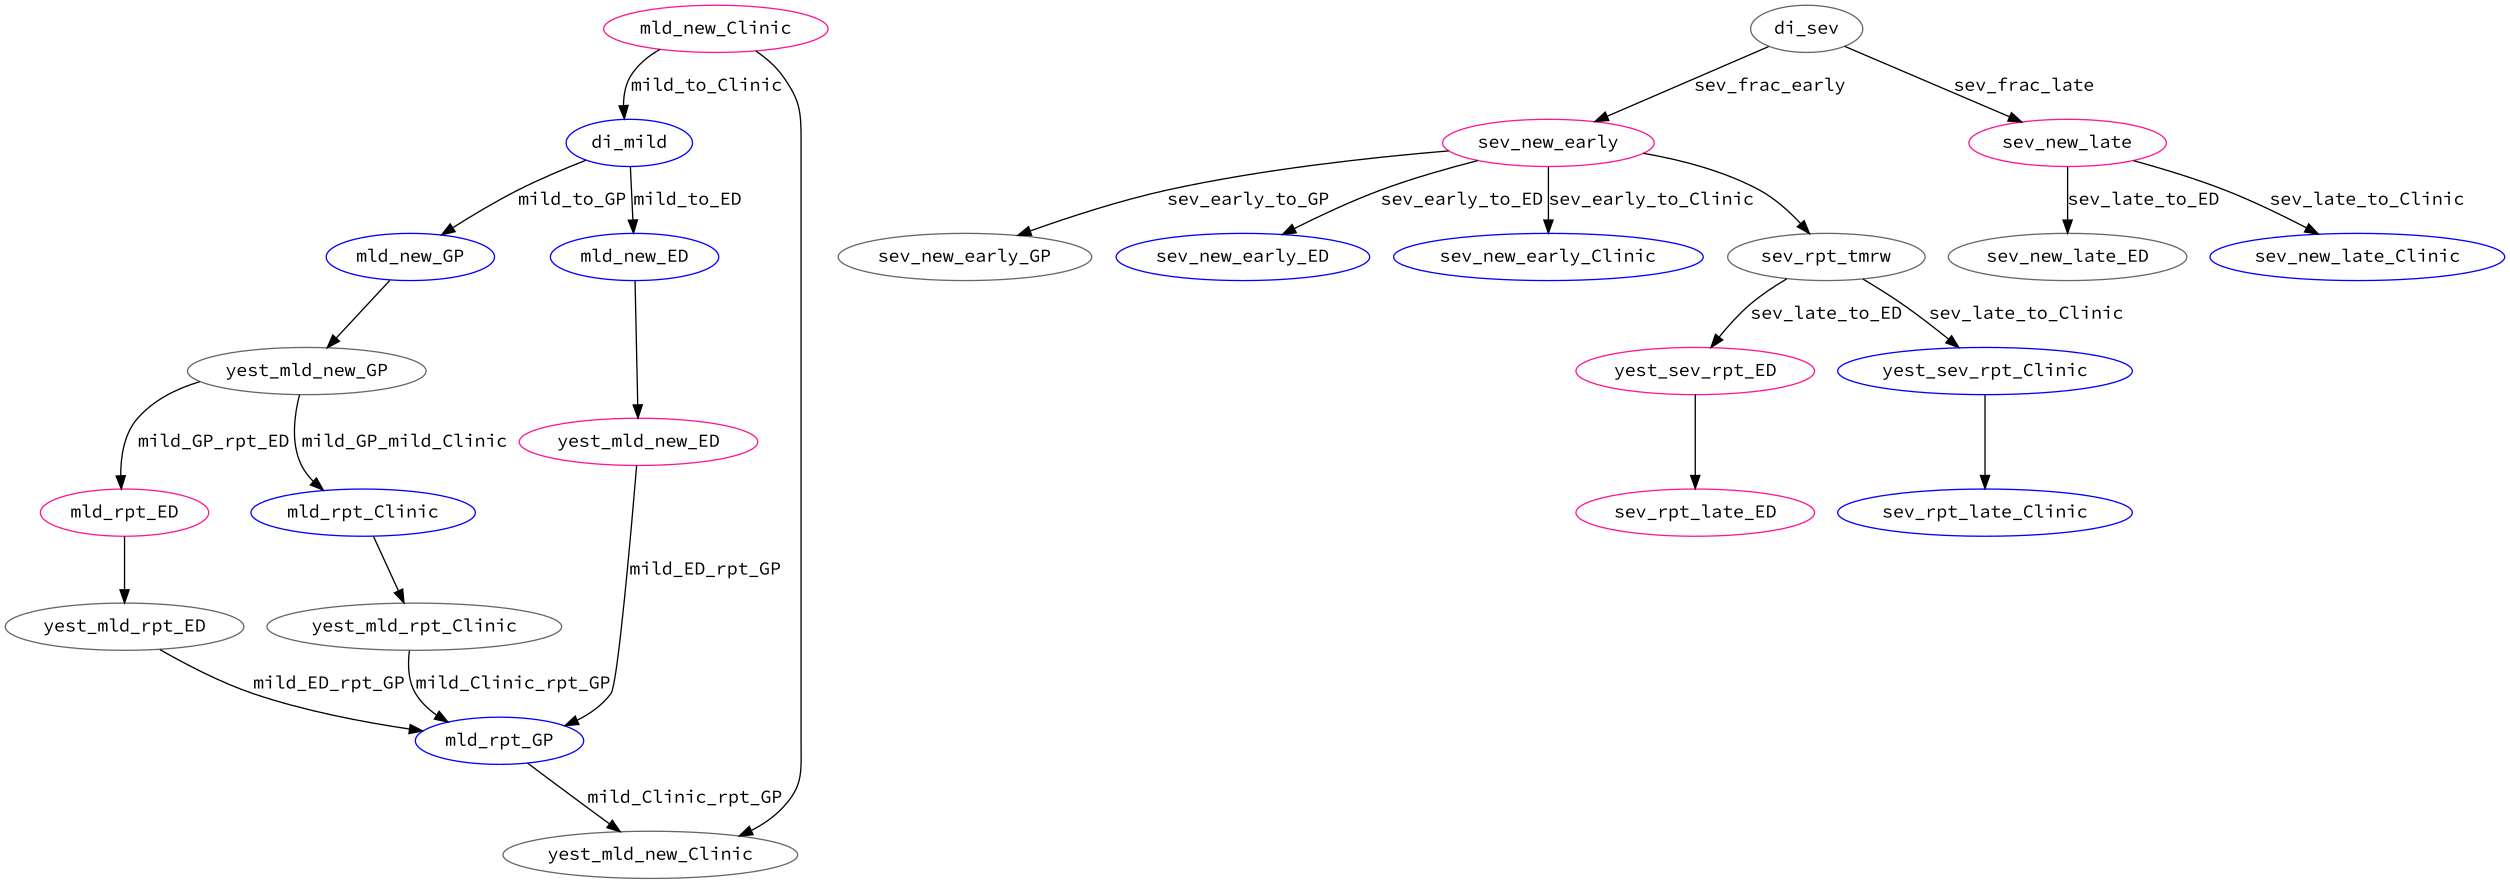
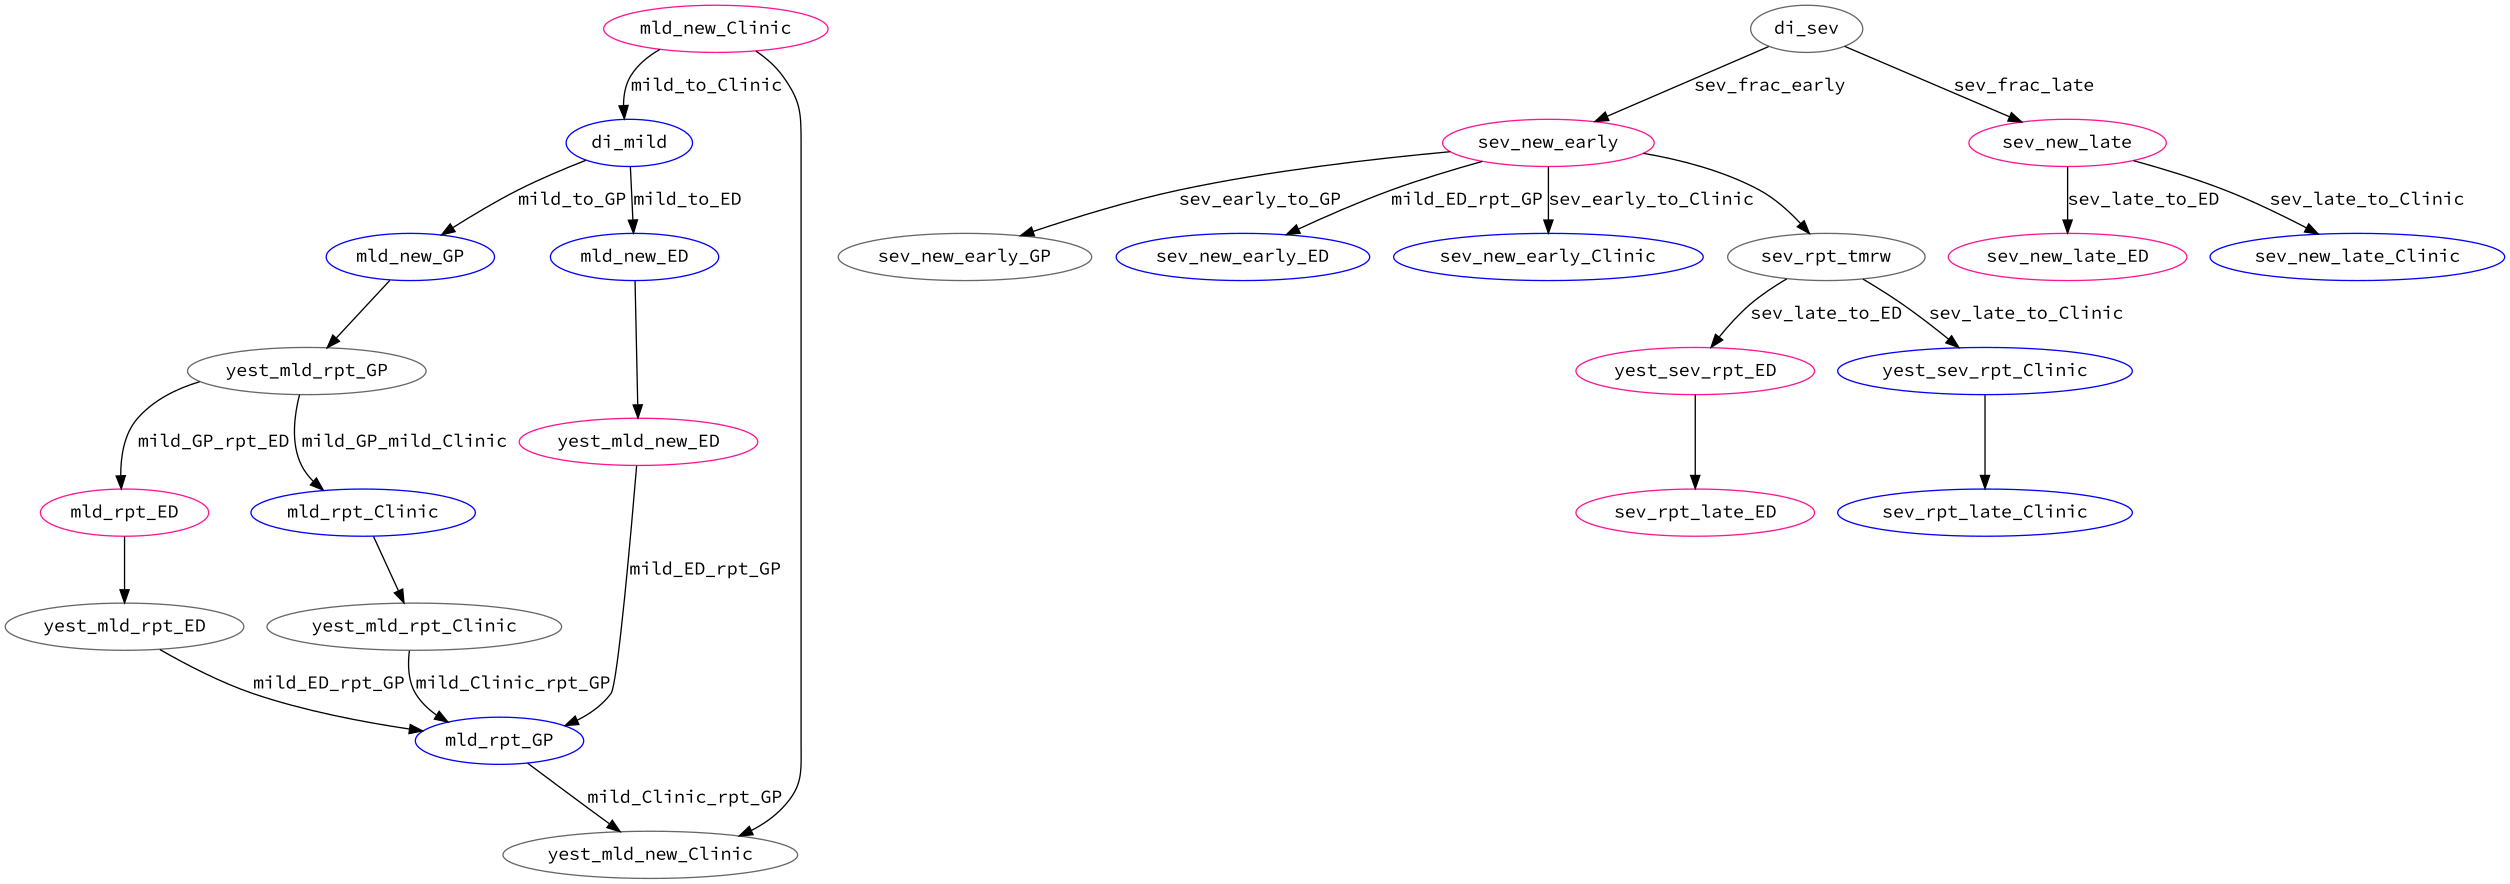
(1462, 200) -> (1467, 200)
(2068, 257) -> (2068, 257)
(307, 371) -> (307, 371)
